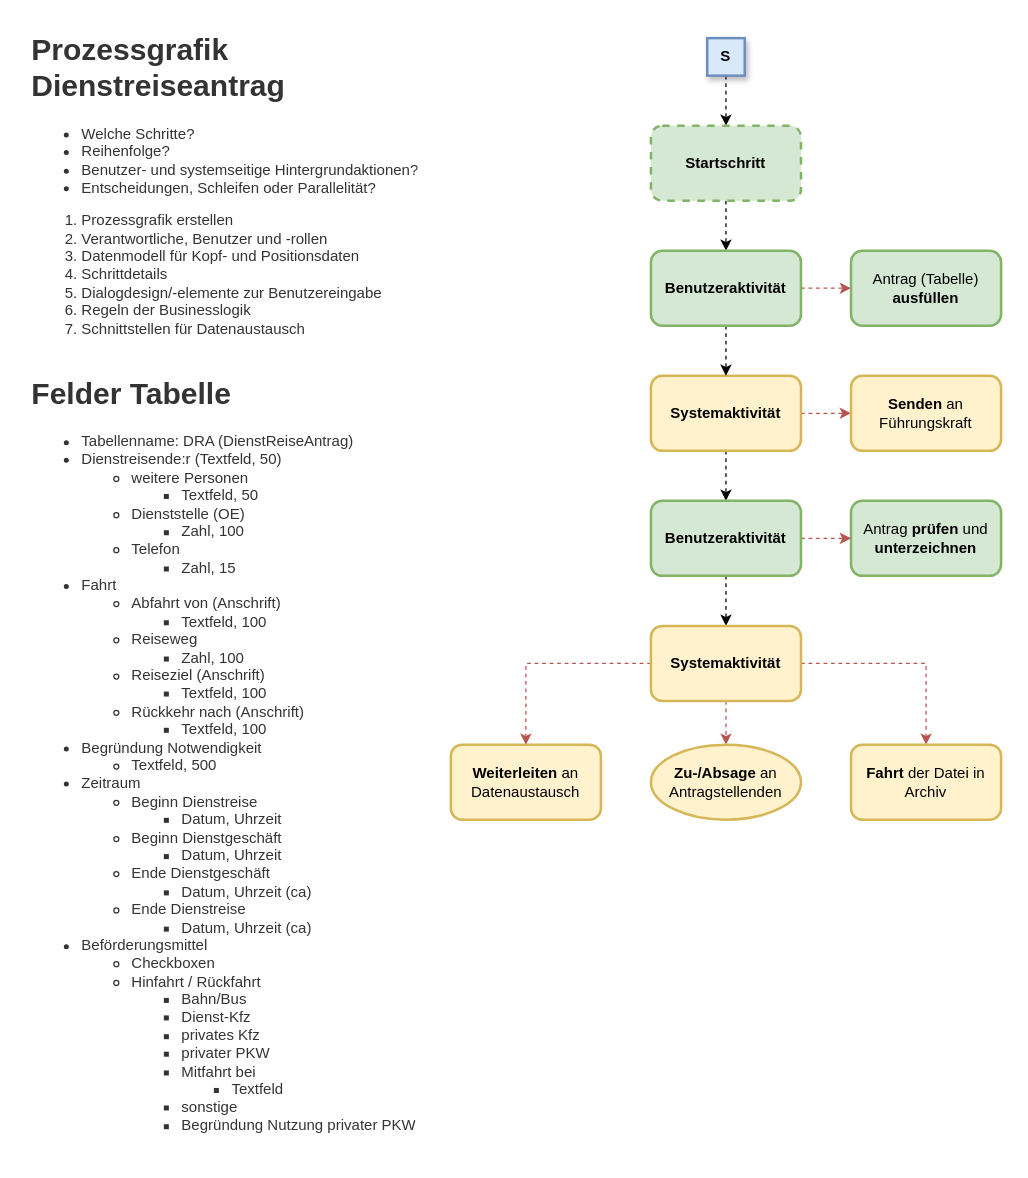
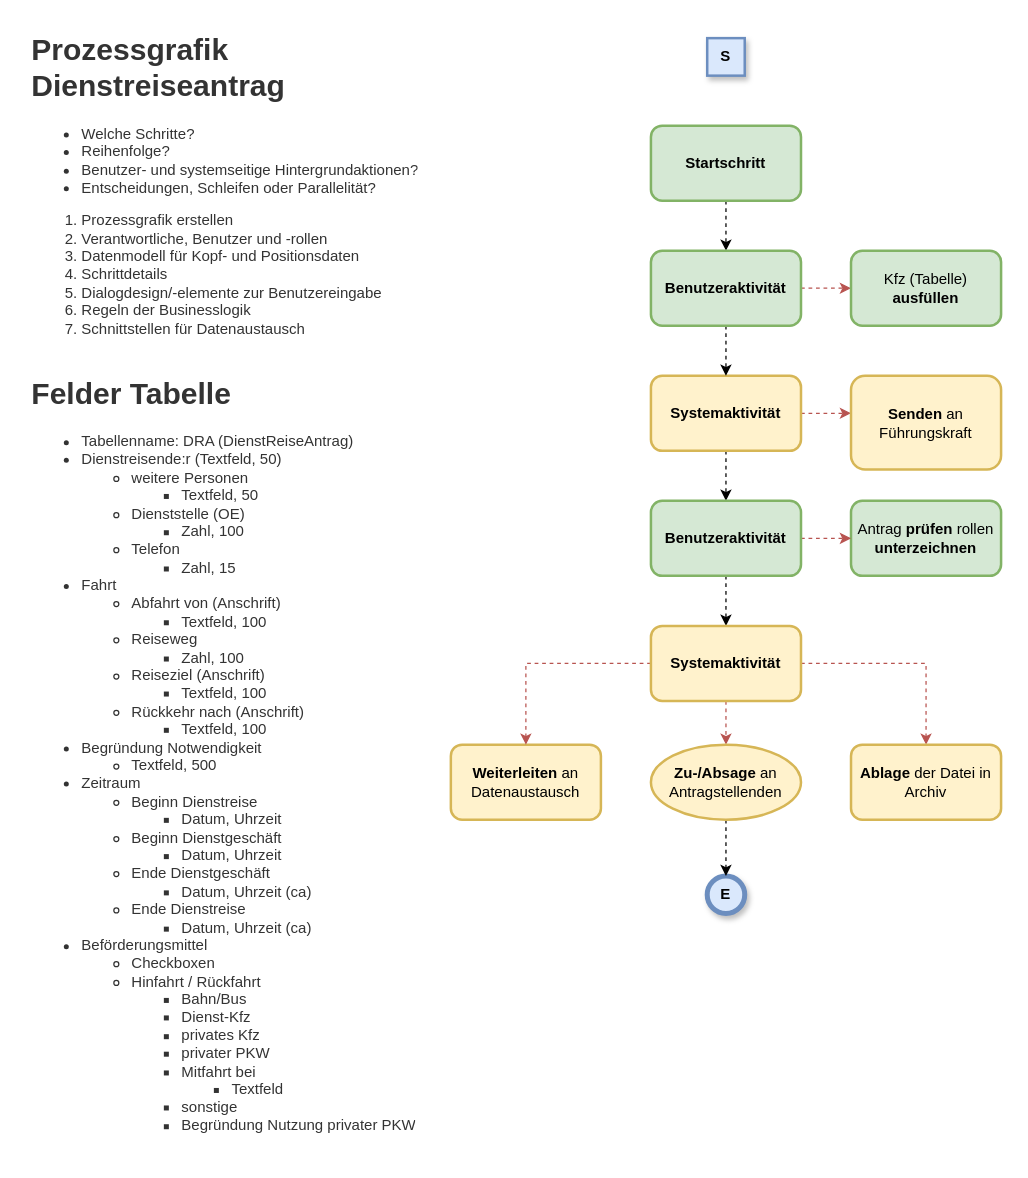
(726, 97) -> none
(726, 163) -> (726, 163)
(926, 288) -> (926, 288)
(926, 413) -> (926, 423)
(926, 538) -> (926, 538)
(926, 782) -> (926, 782)
none -> (726, 844)
none -> (726, 894)
